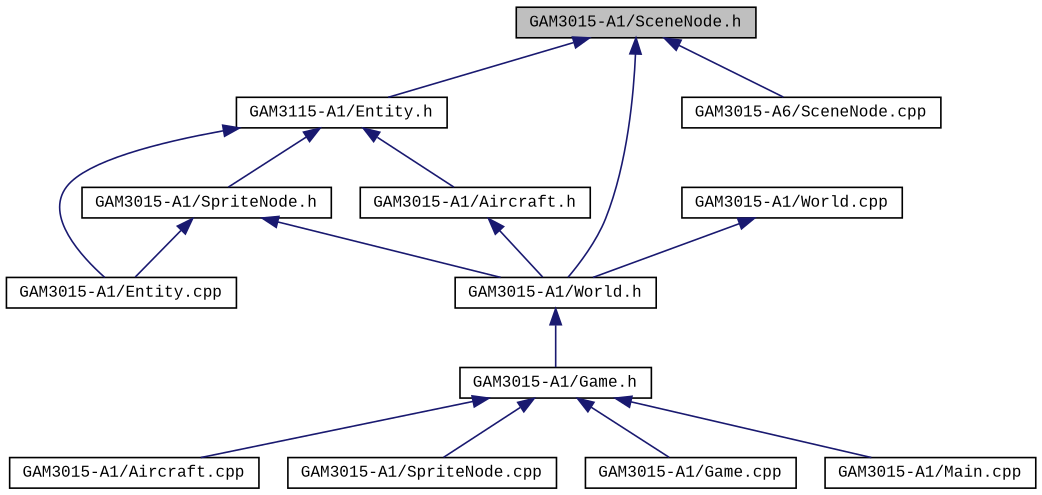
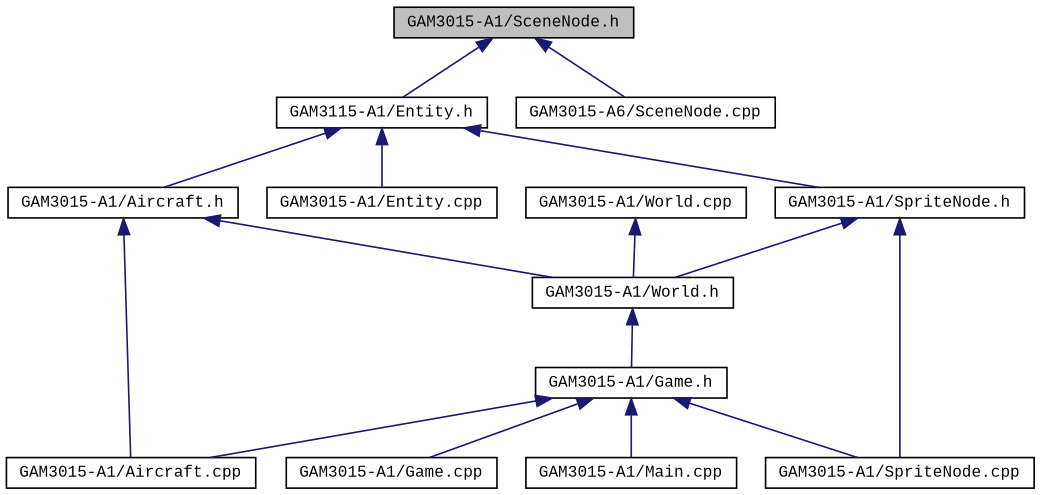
(620, 172) -> none
(158, 254) -> (900, 346)
none -> (127, 346)
